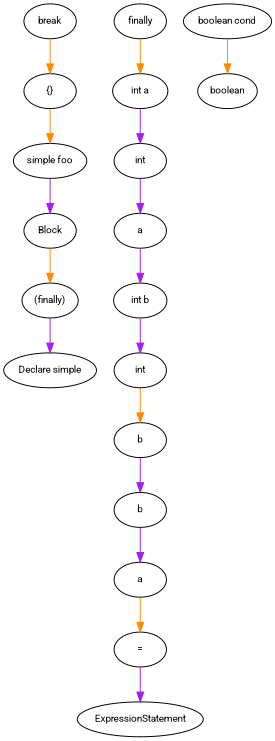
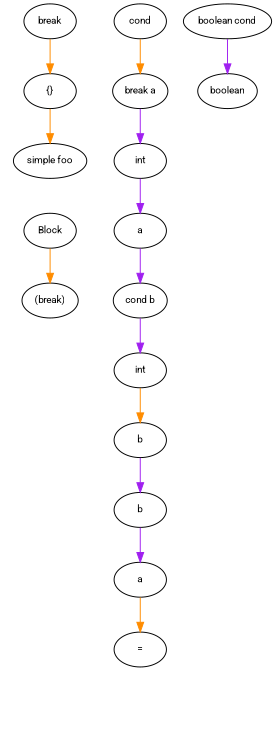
(140, 21) -> (140, 21)
(228, 51) -> (228, 51)
(140, 91) -> (140, 91)
(50, 191) -> none
(50, 301) -> (50, 301)
(140, 301) -> (140, 301)
(50, 370) -> none
(140, 719) -> none
